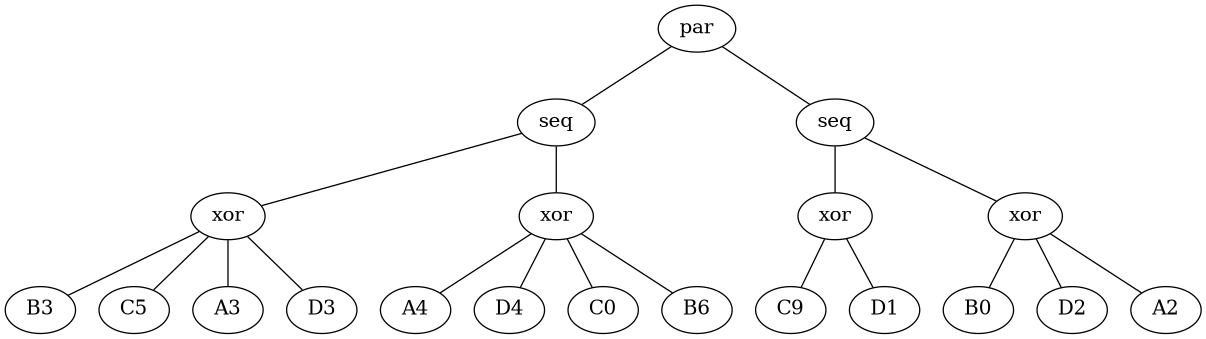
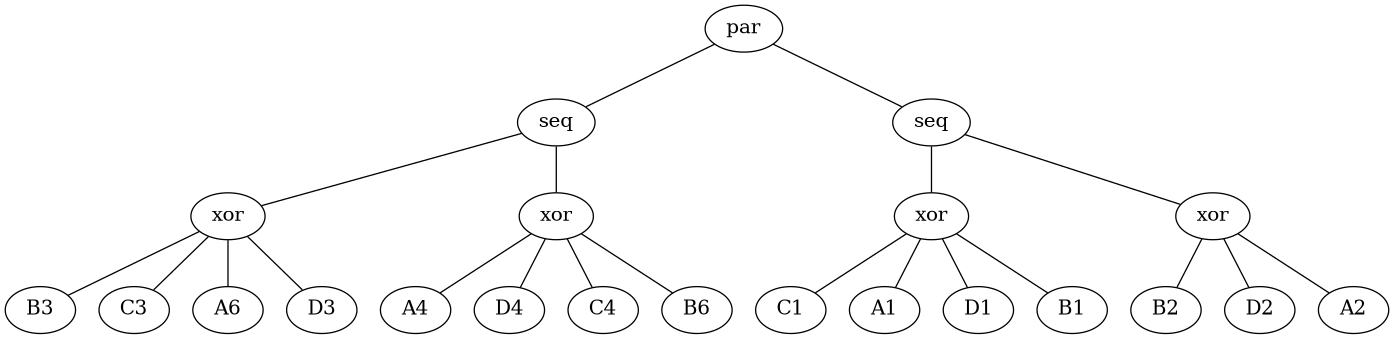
(134, 310) -> (134, 310)
(228, 310) -> (228, 310)
(603, 310) -> (603, 310)
(791, 310) -> (791, 310)
none -> (885, 310)
(978, 310) -> (1166, 310)
none -> (1072, 310)
